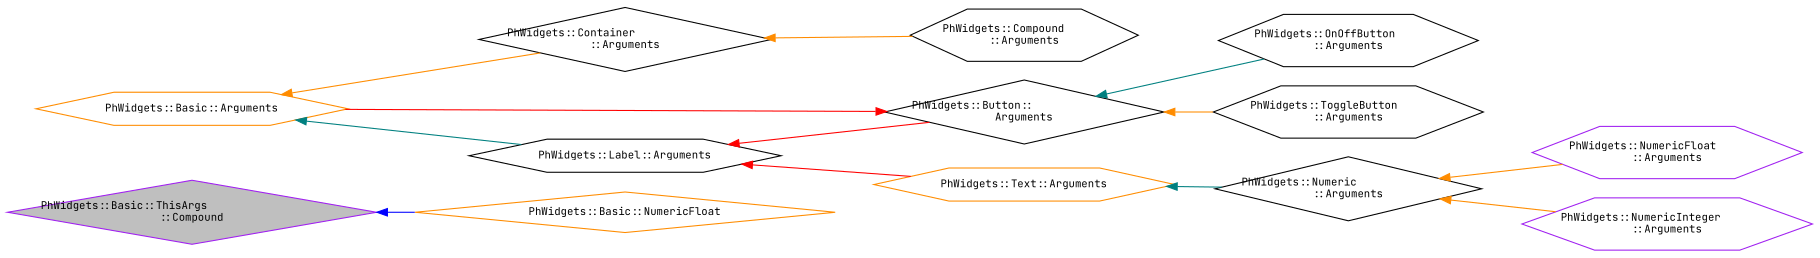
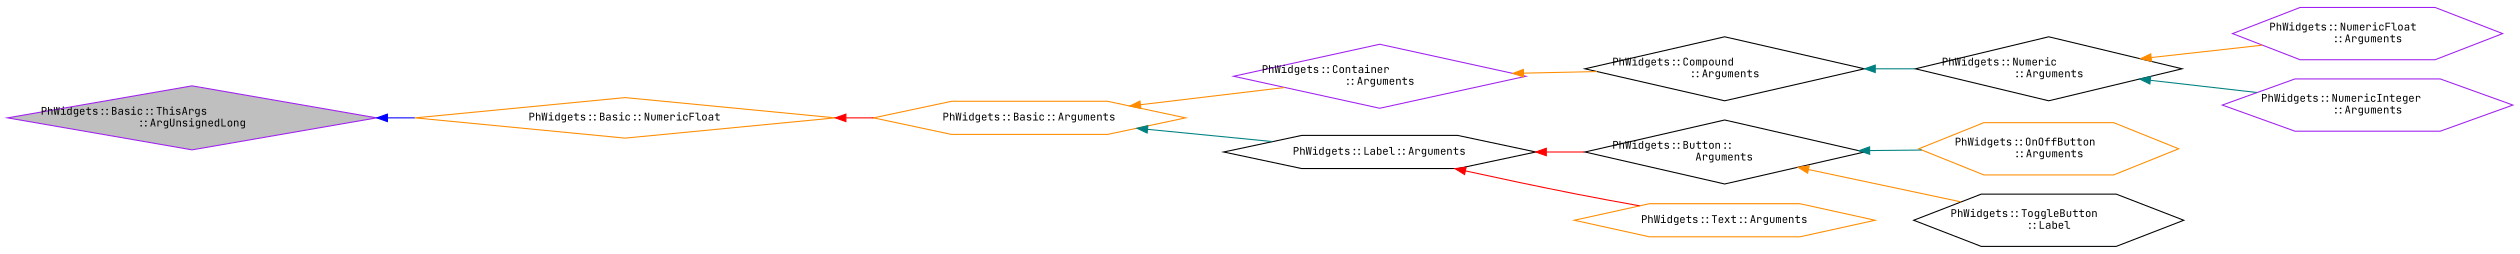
(1024, 35) -> (1725, 69)
(625, 39) -> (1380, 76)
(1348, 41) -> (2049, 149)
(610, 110) -> (860, 118)
(1348, 112) -> (2049, 220)
(1200, 187) -> (1895, 69)
(1503, 206) -> (2204, 86)
(192, 212) -> (192, 118)
